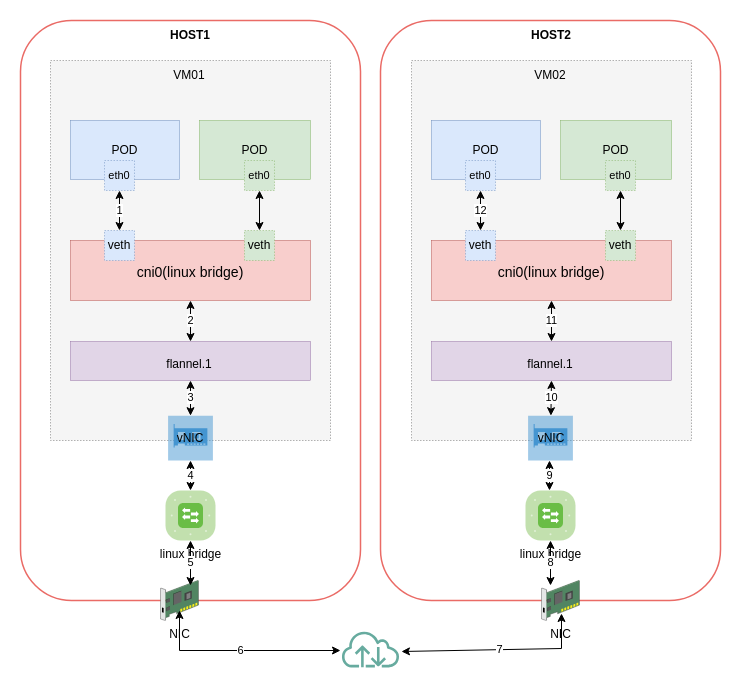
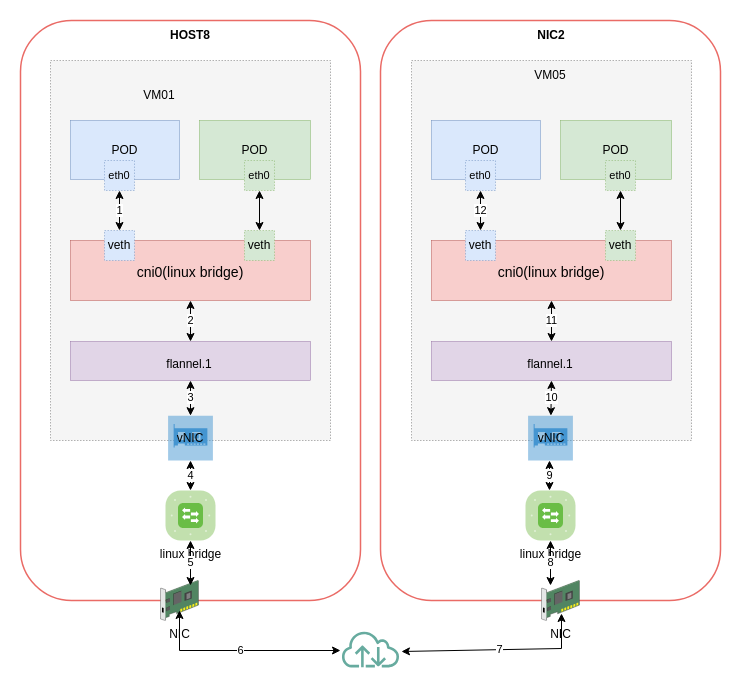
(191, 36) -> (191, 36)
(552, 36) -> (552, 36)
(190, 76) -> (160, 96)
(551, 76) -> (551, 76)
